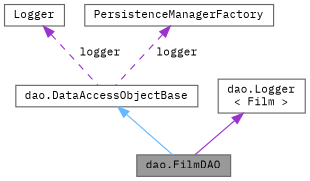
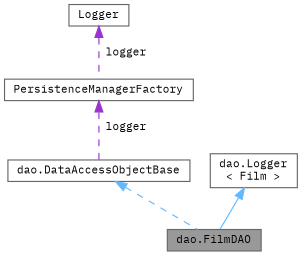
(75, 60) -> (99, 58)
(150, 135) -> (162, 208)
(215, 138) -> (229, 214)
